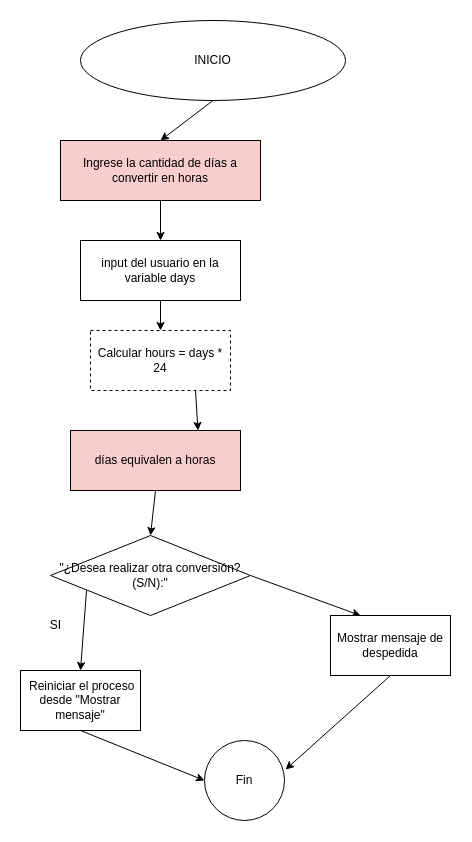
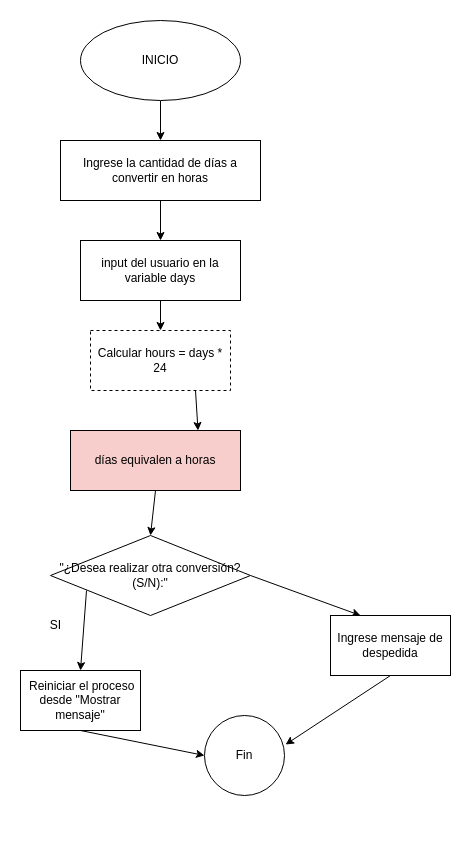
(213, 61) -> (161, 61)
(161, 171) -> (161, 171)
(391, 646) -> (391, 646)
(245, 781) -> (245, 756)
